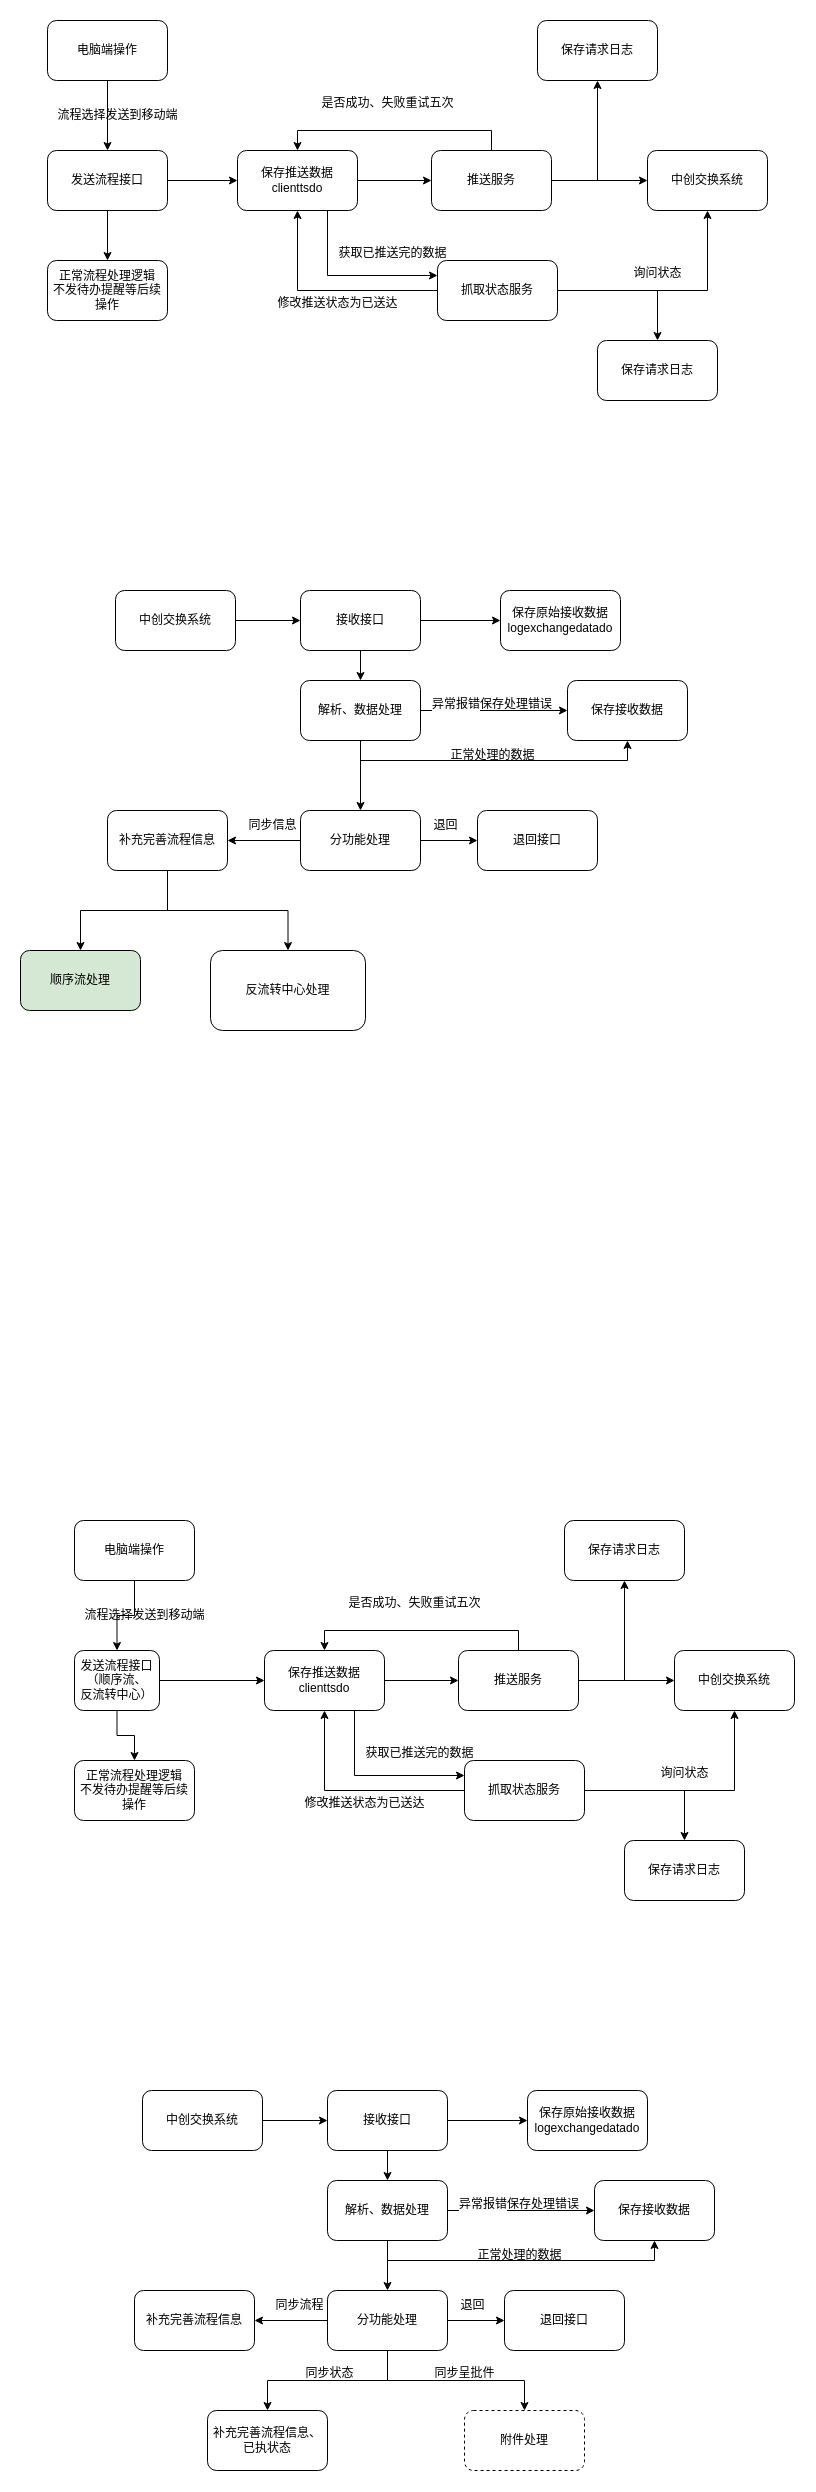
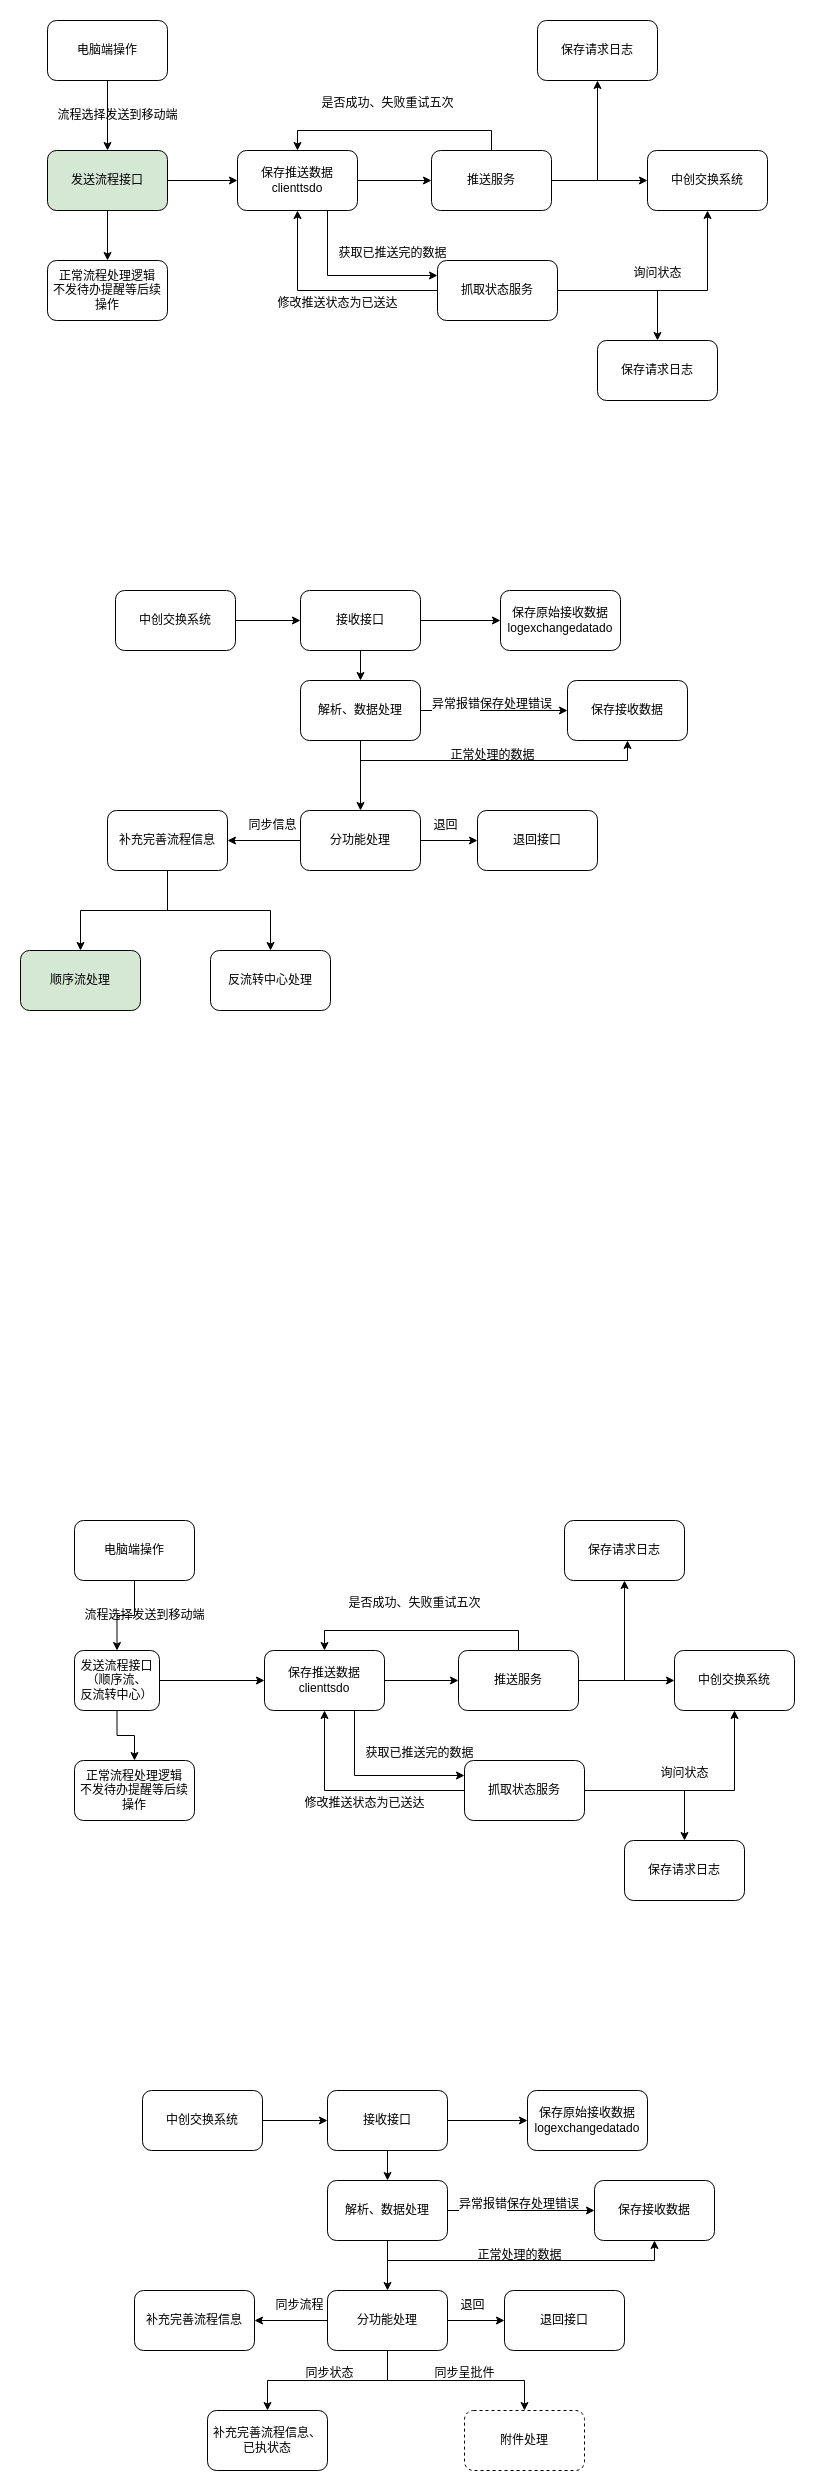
(108, 181) -> (108, 181)
(288, 991) -> (271, 981)
